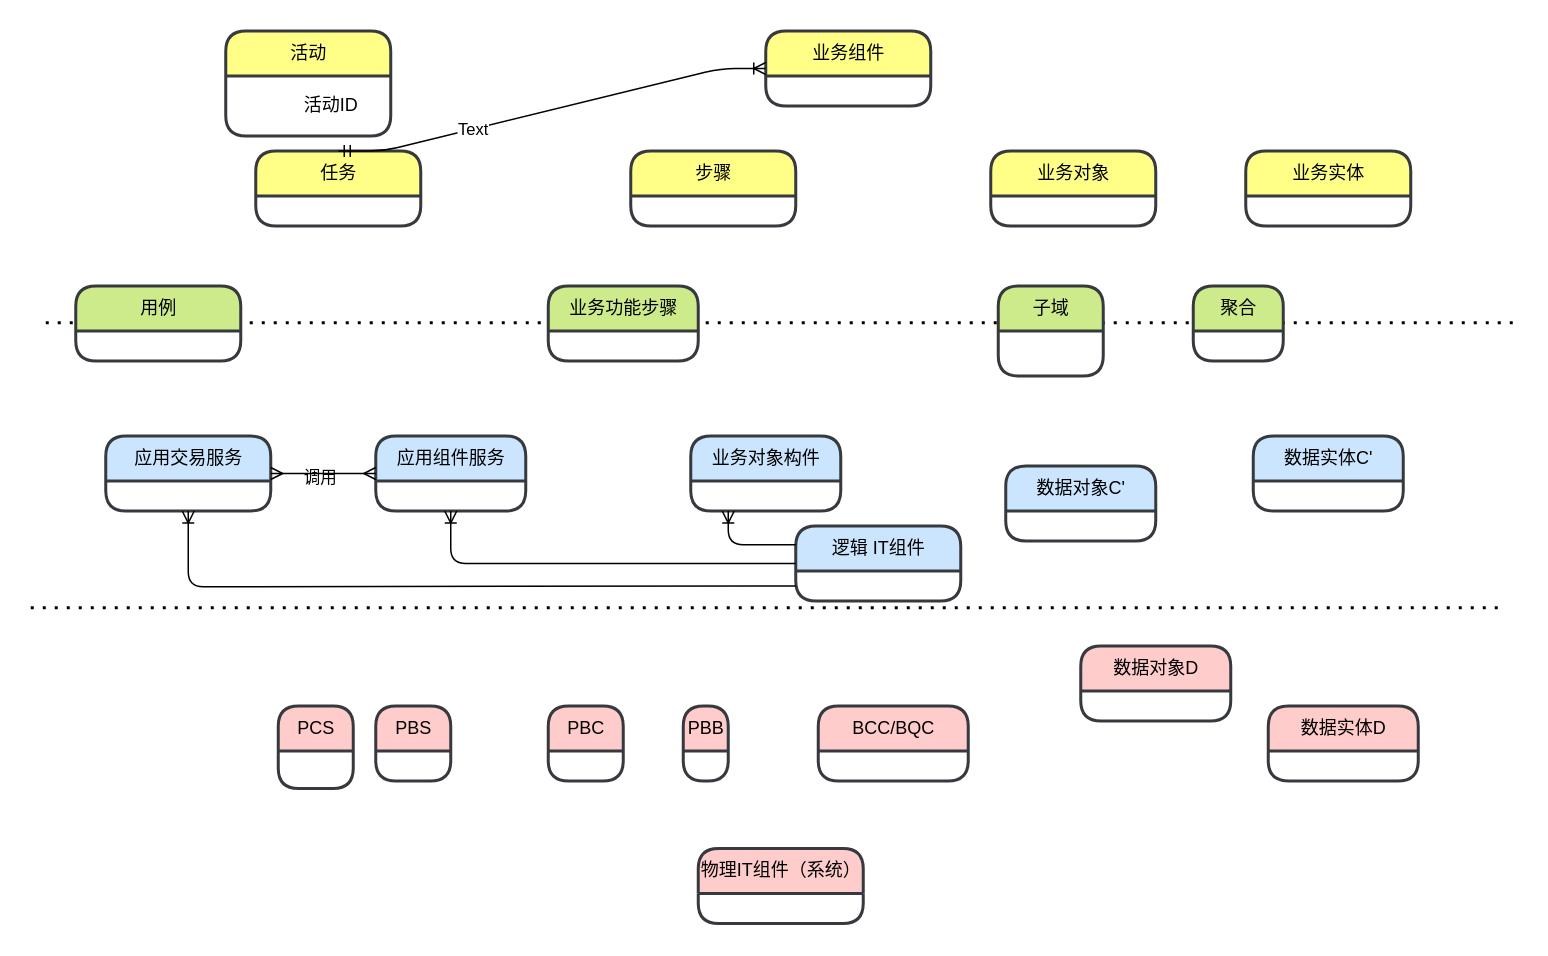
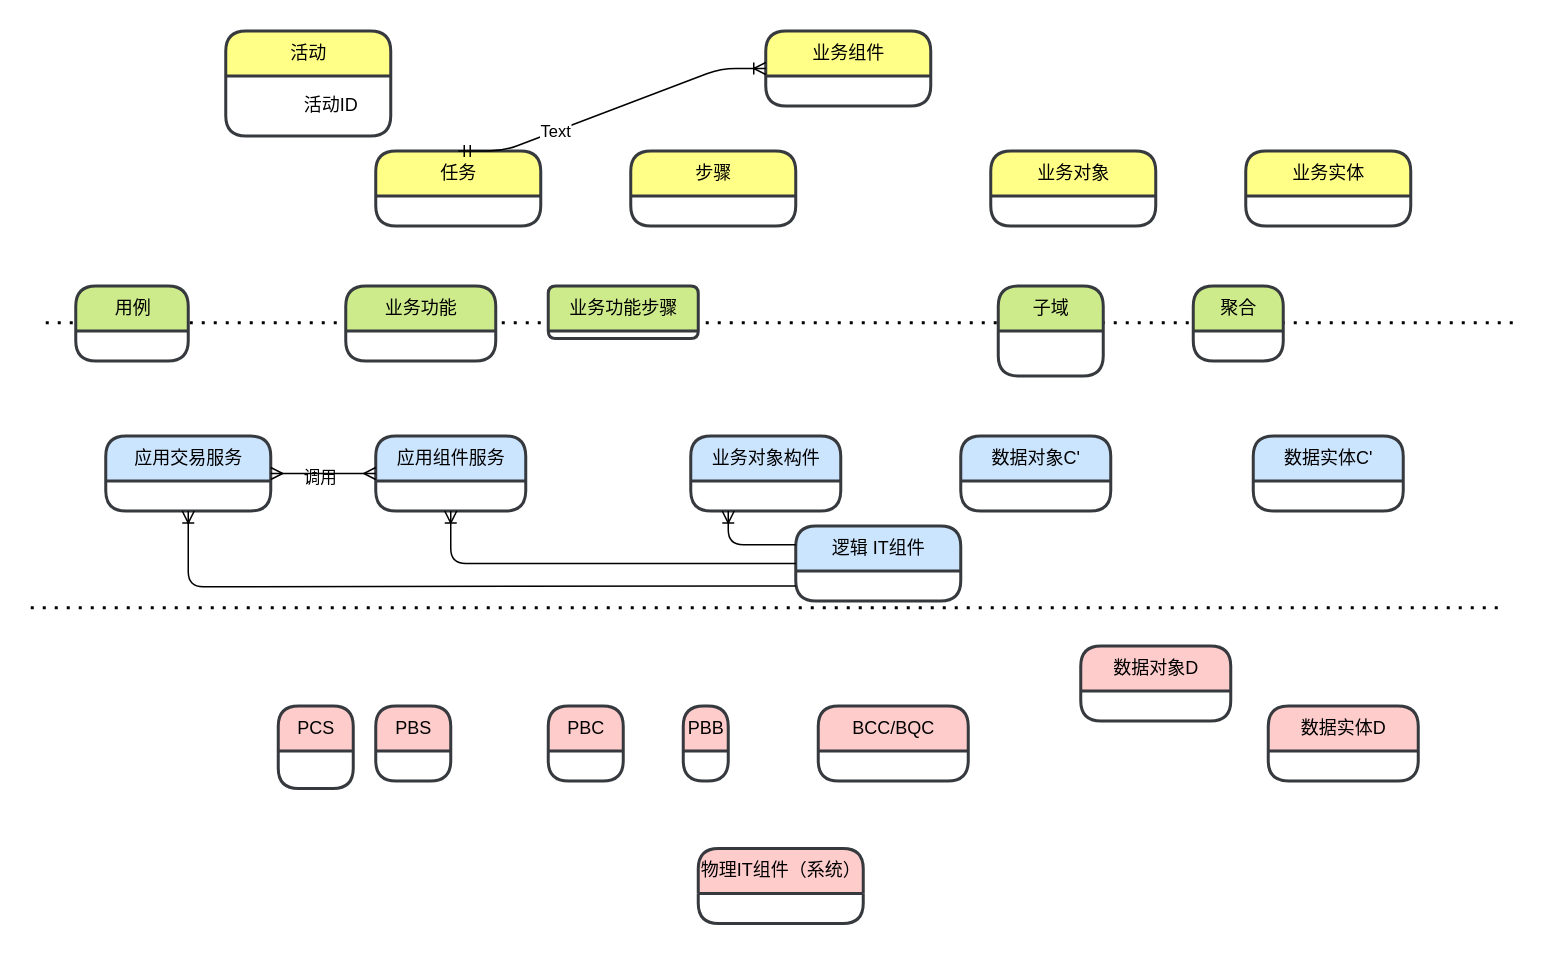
(338, 188) -> (458, 188)
(158, 323) -> (132, 323)
none -> (421, 323)
(623, 323) -> (623, 312)
(1081, 503) -> (1036, 473)
